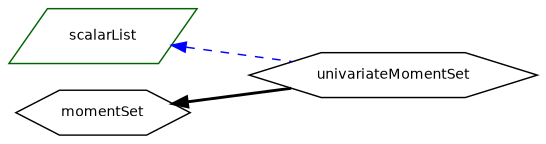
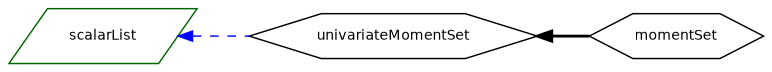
(239, 95) -> (570, 36)
